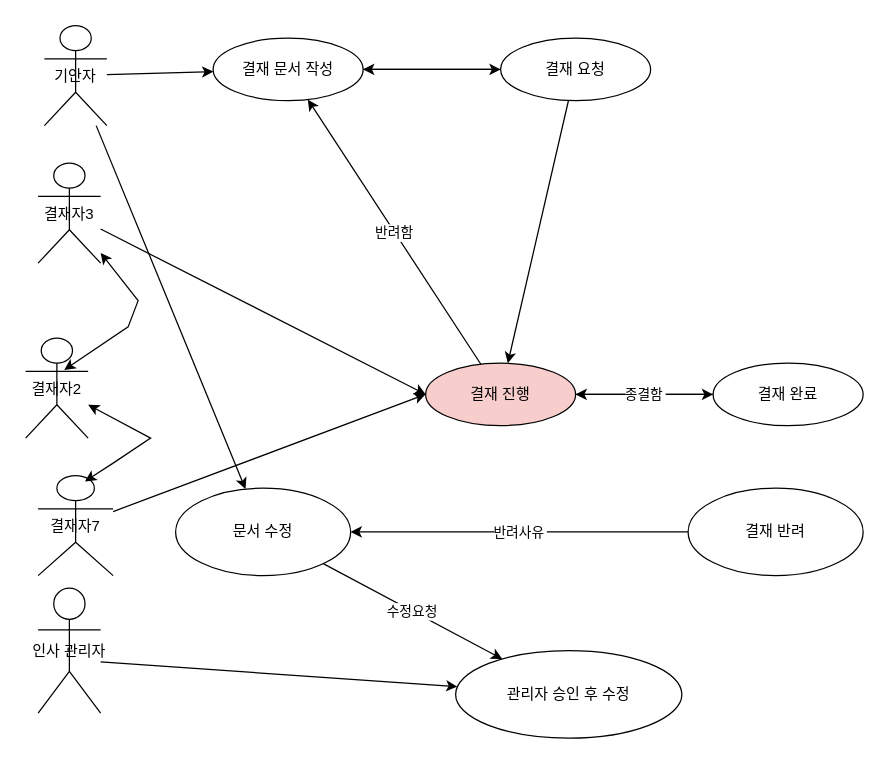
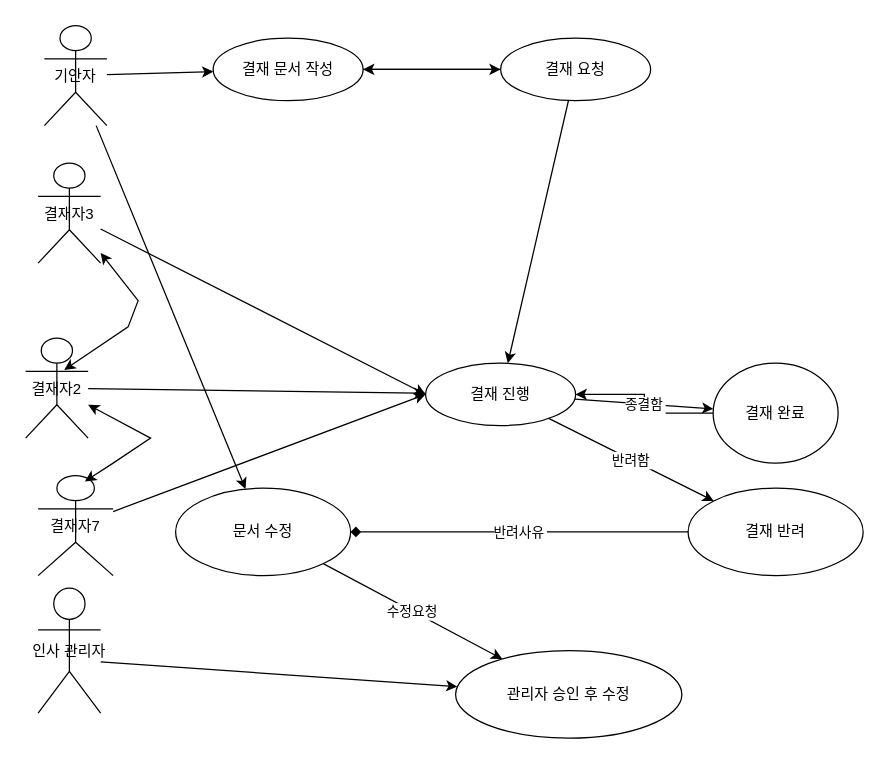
(397, 235) -> (628, 458)
none -> (251, 391)
(501, 394) -> (501, 394)
(788, 394) -> (776, 413)
(361, 532) -> (361, 532)
